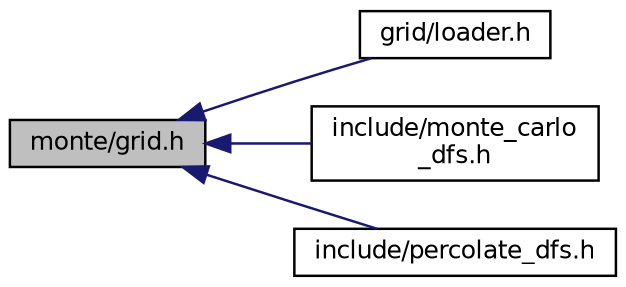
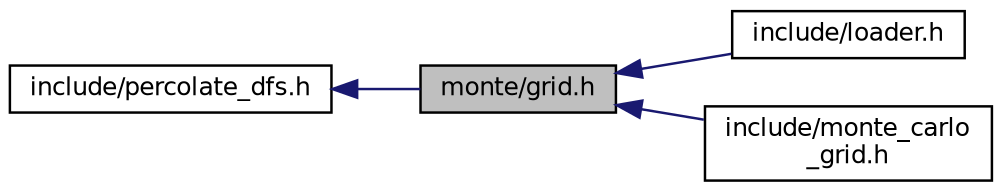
(455, 35) -> (848, 35)
(455, 143) -> (848, 143)
(292, 202) -> (389, 89)
